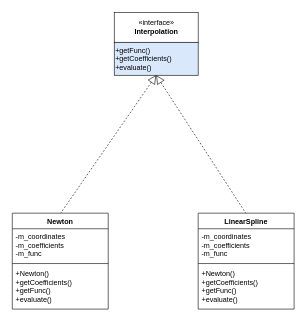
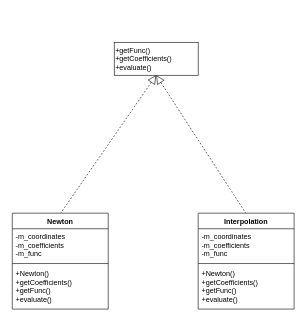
(156, 27) -> none
(156, 59) -> (156, 59)
(246, 221) -> (246, 221)
